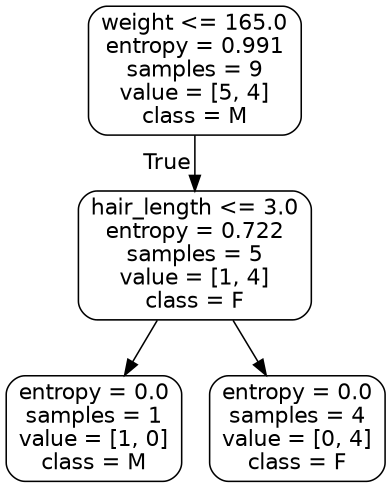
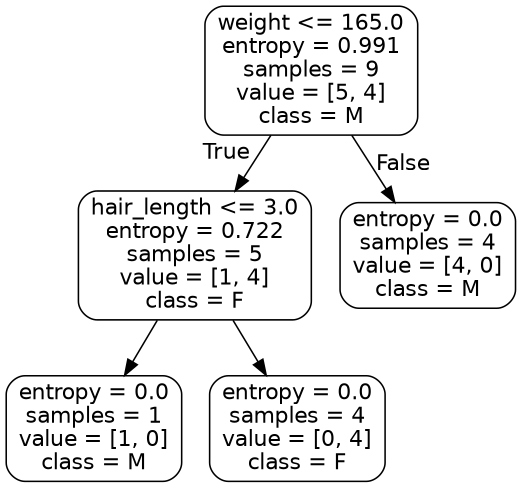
none -> (428, 255)
